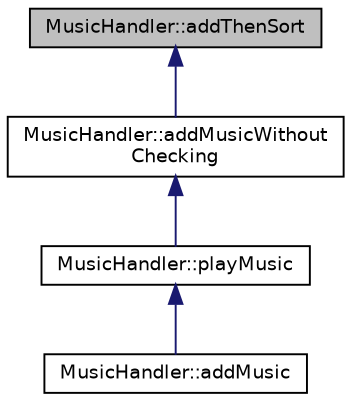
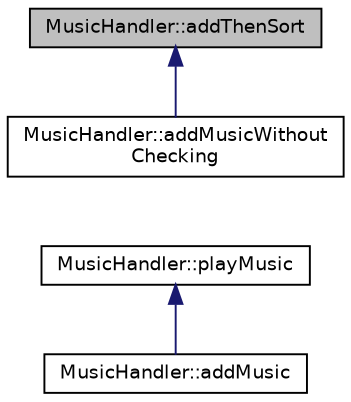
(176, 221) -> none
